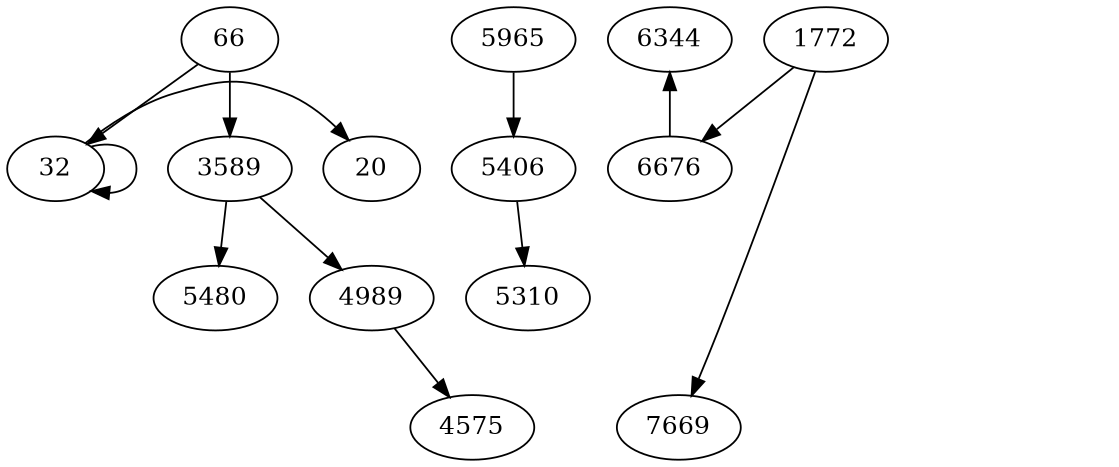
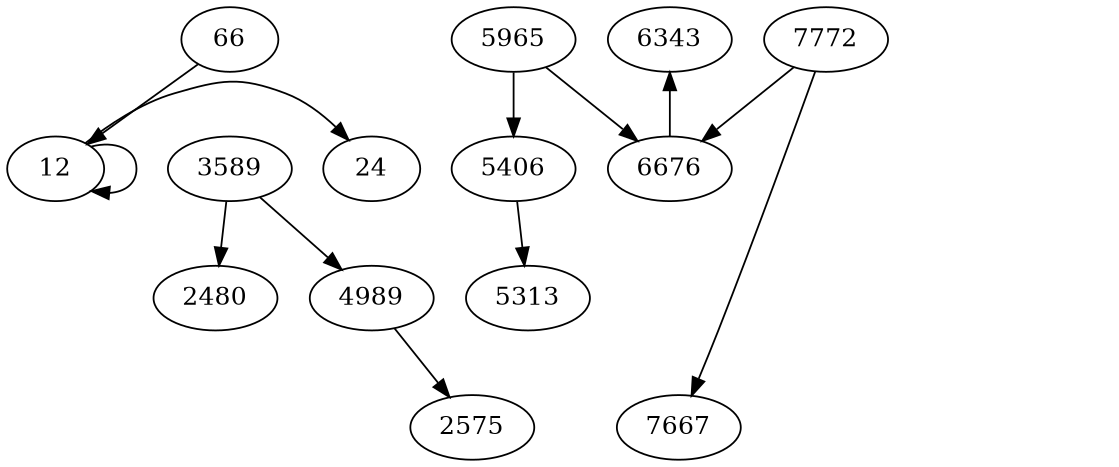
(670, 40) -> (670, 40)
(826, 40) -> (826, 40)
(230, 95) -> none
none -> (584, 98)
(56, 169) -> (56, 169)
(372, 169) -> (372, 169)
(216, 298) -> (216, 298)
(528, 298) -> (528, 298)
(472, 427) -> (472, 427)
(679, 427) -> (679, 427)
